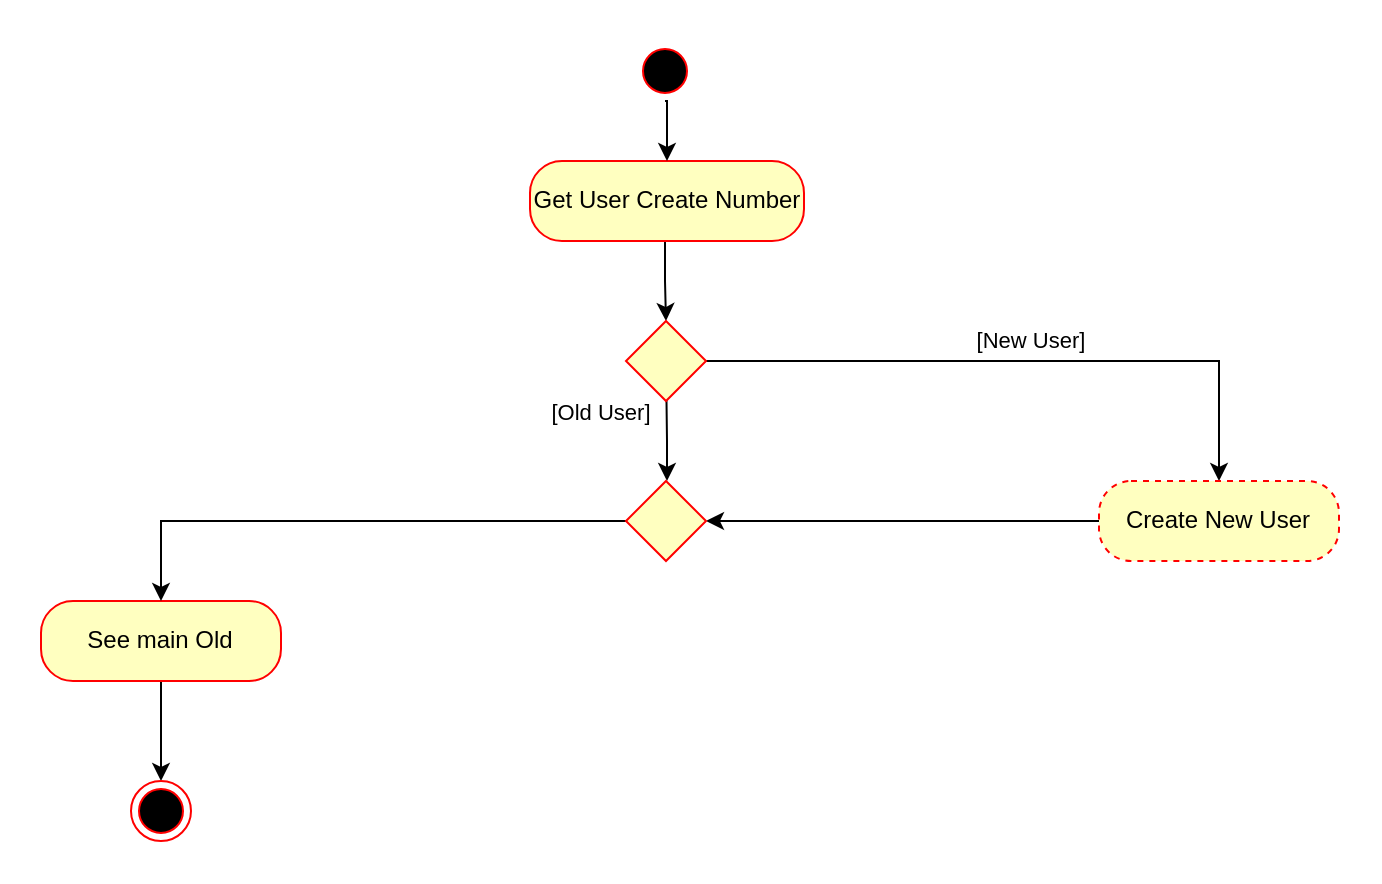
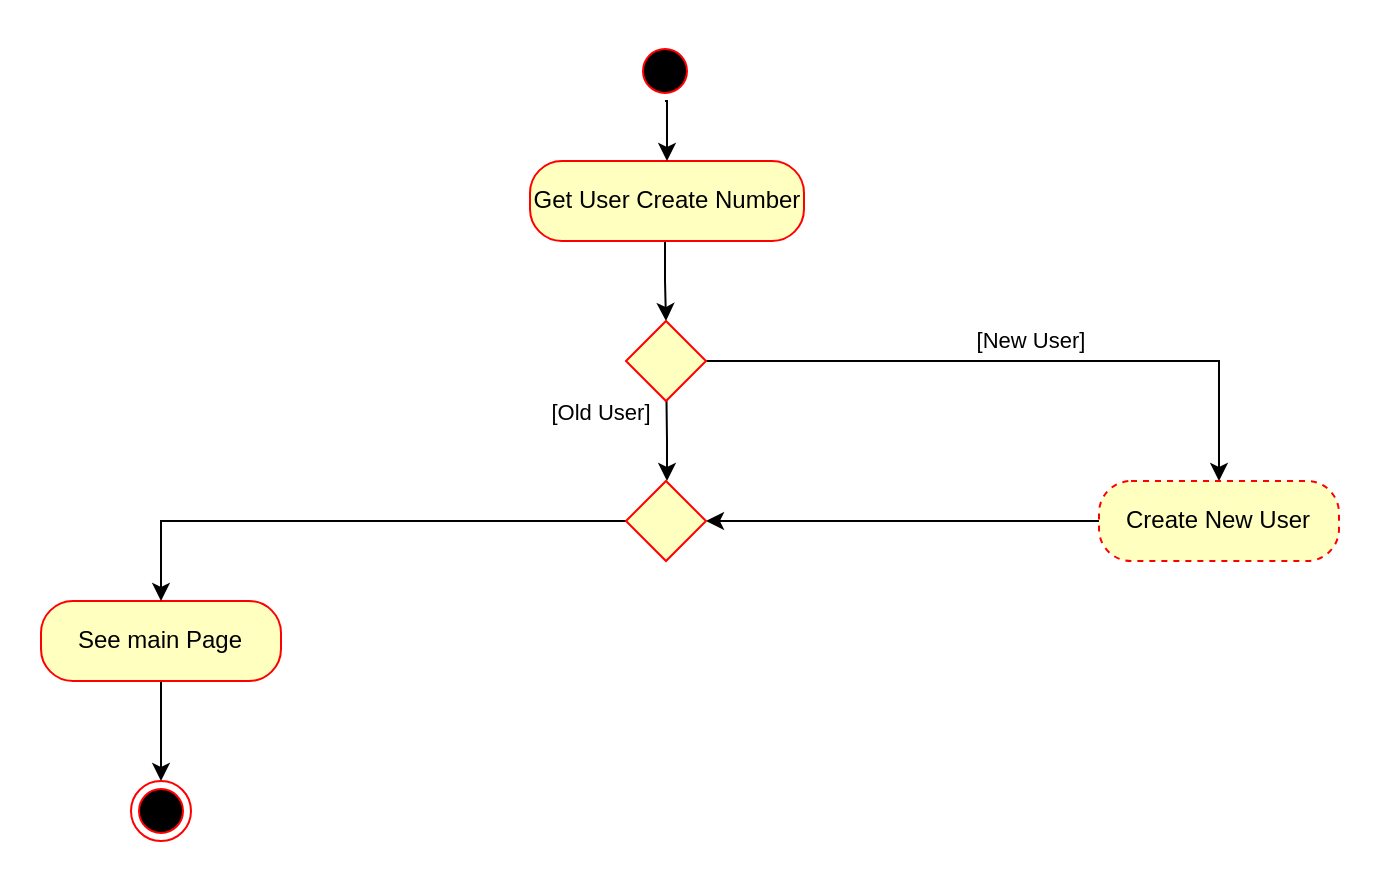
(161, 641) -> (161, 641)
